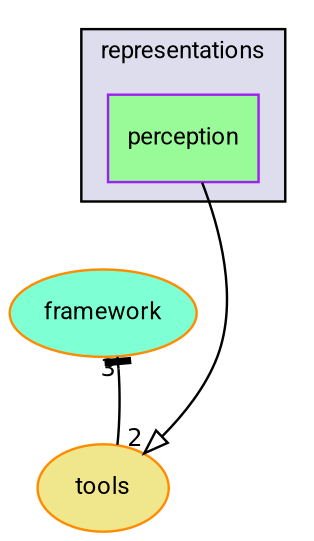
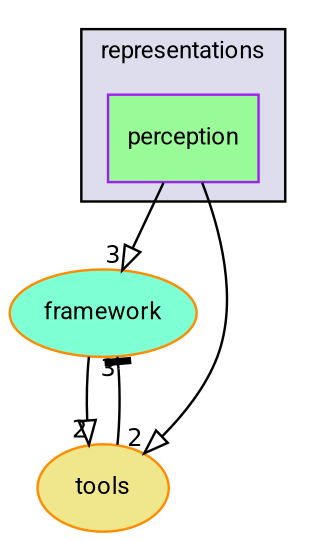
none -> (147, 217)
none -> (87, 388)
